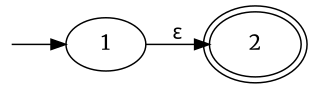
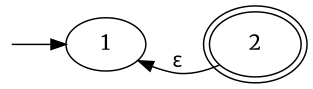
(170, 44) -> (186, 73)
